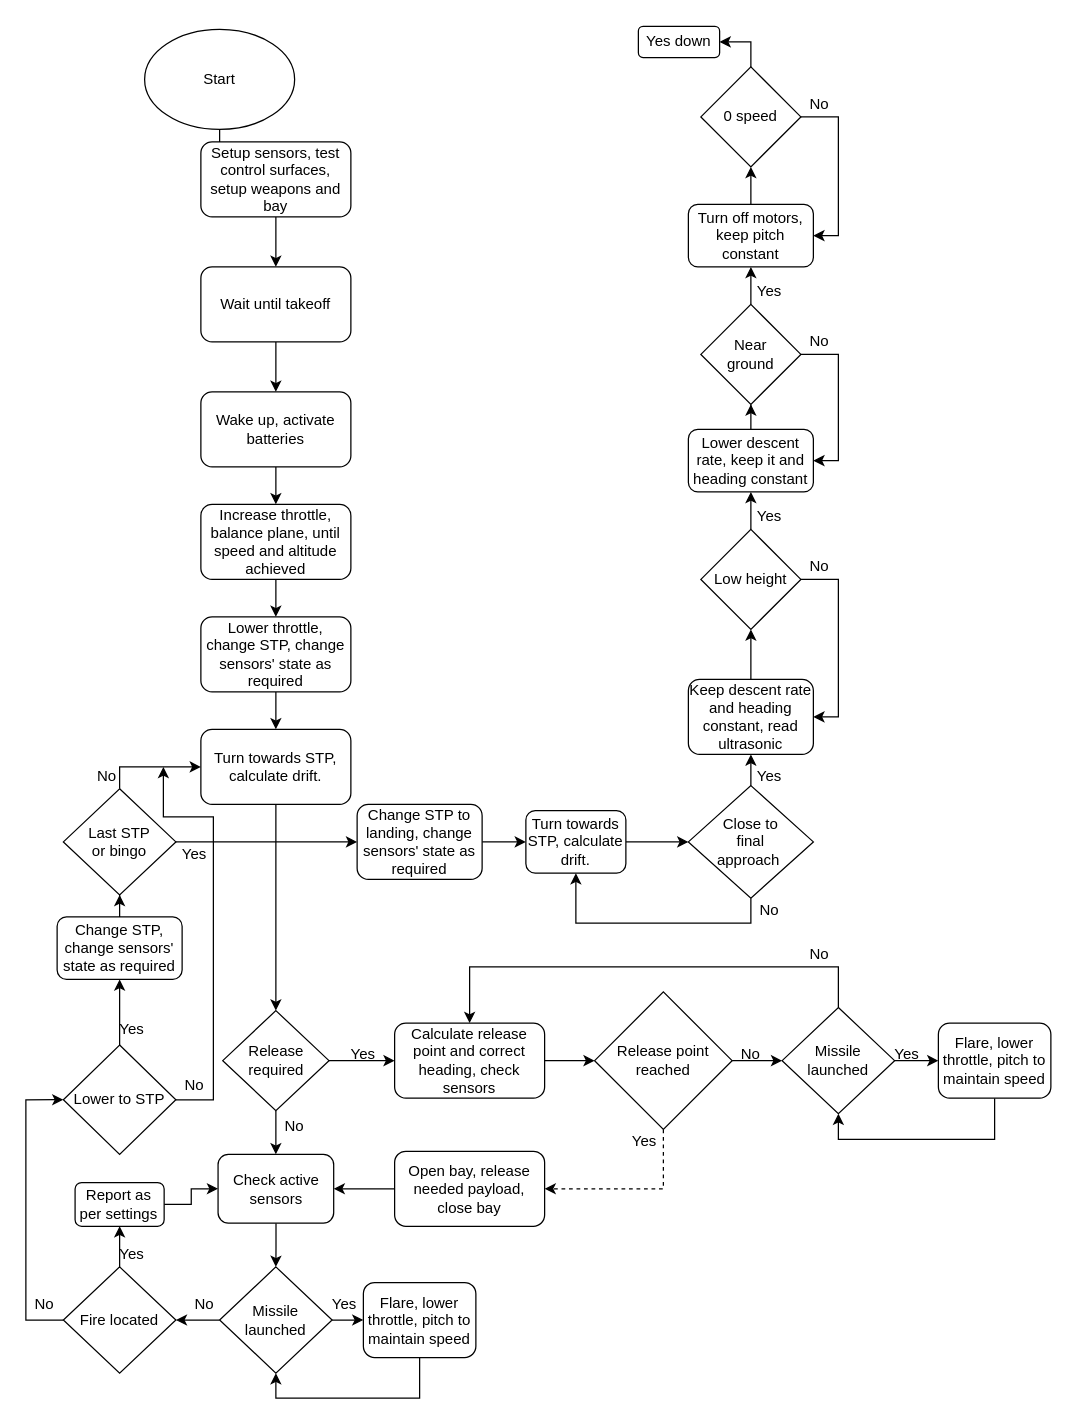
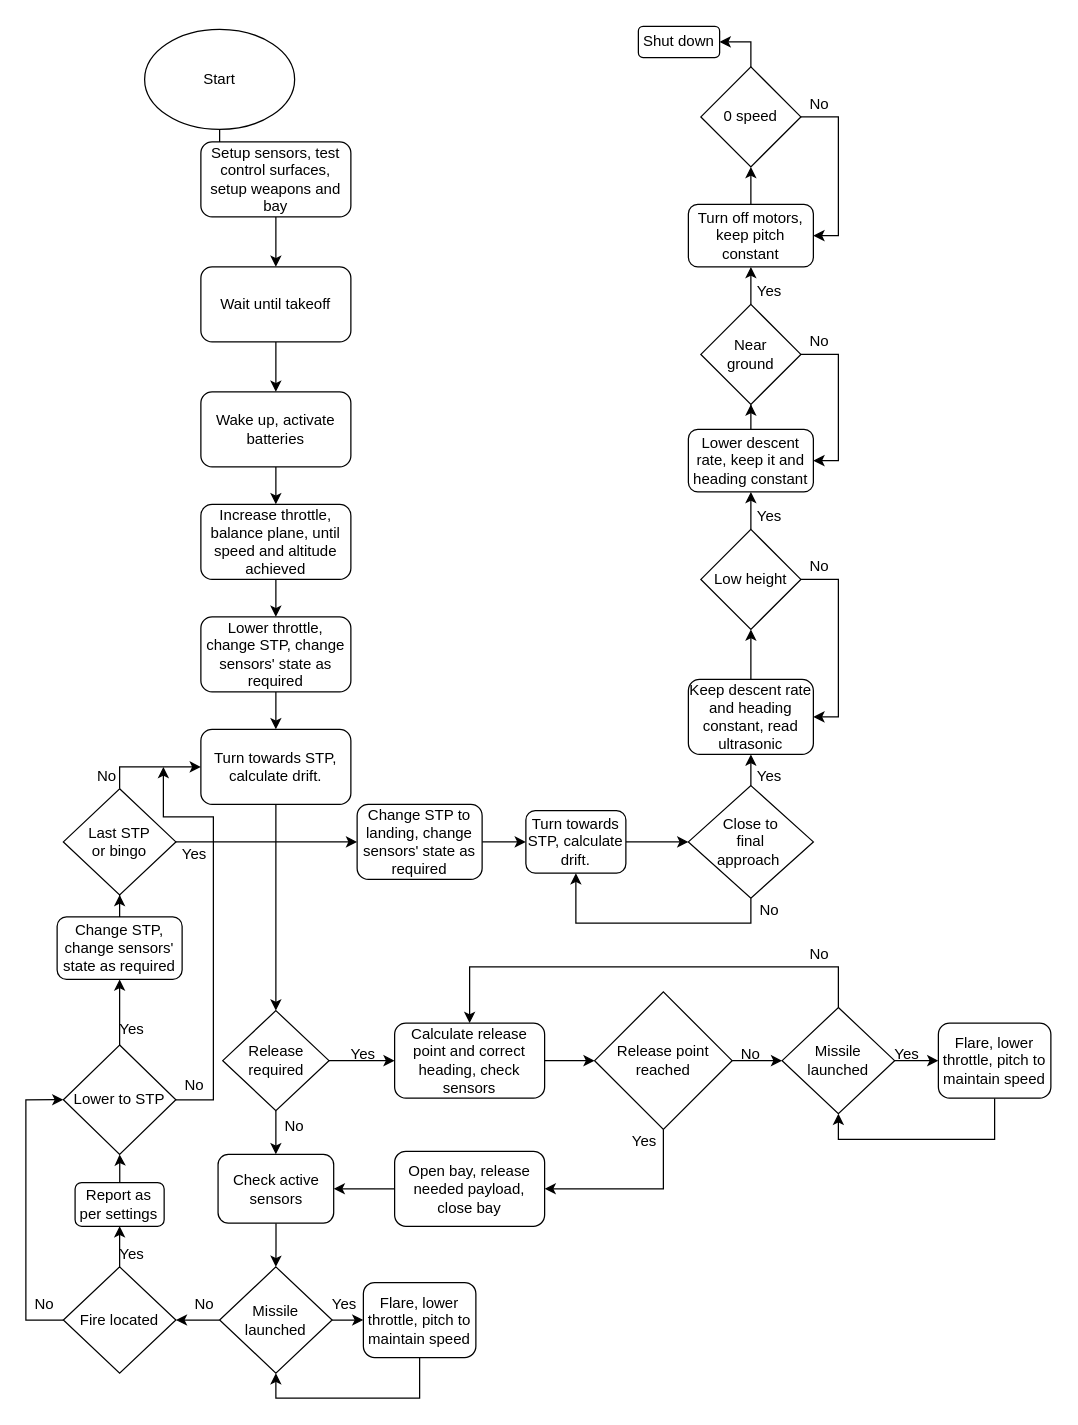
(679, 42) -> (679, 42)
(639, 1189) -> (639, 1189)
(191, 1201) -> (120, 1169)
